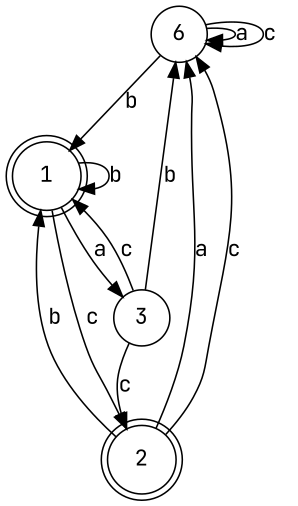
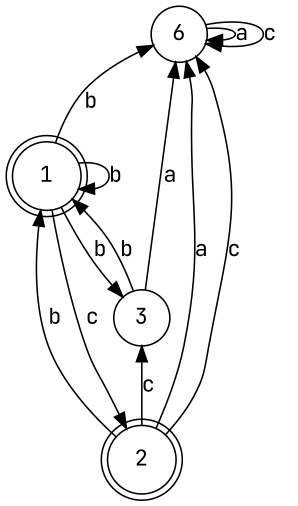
(120, 97) -> (87, 88)
(171, 176) -> (171, 176)
(101, 250) -> (101, 250)
(127, 250) -> (127, 250)
(118, 378) -> (142, 394)
